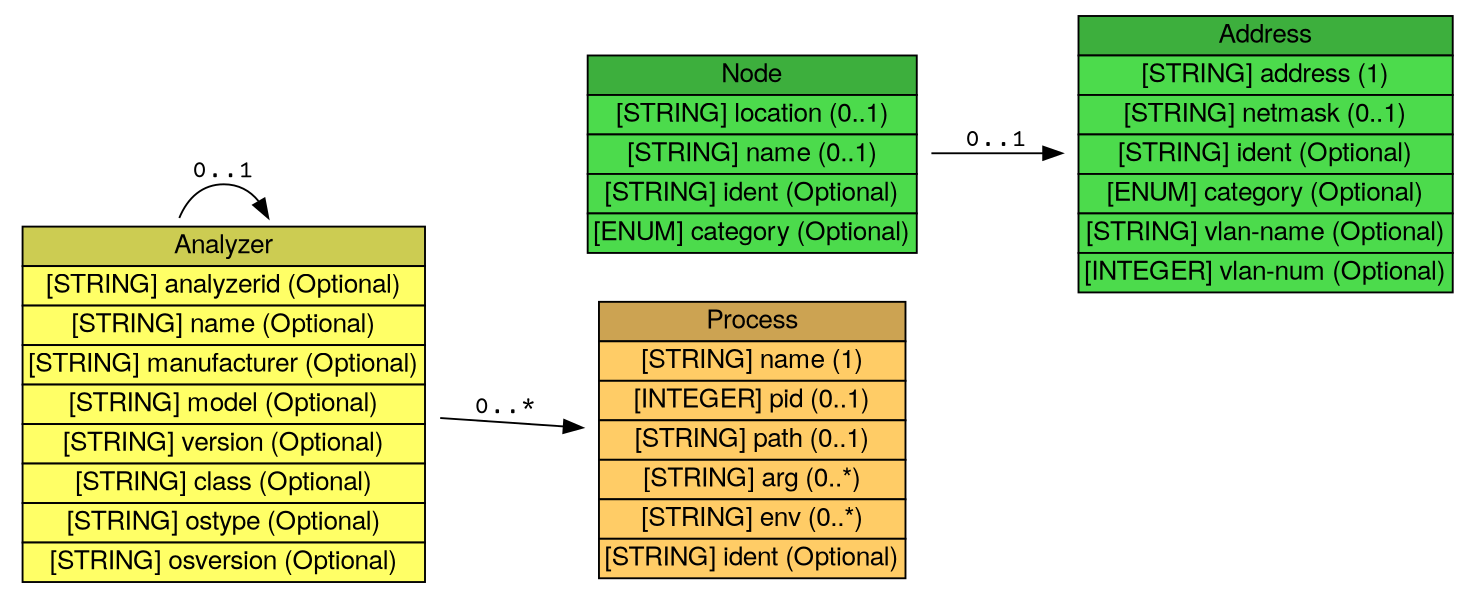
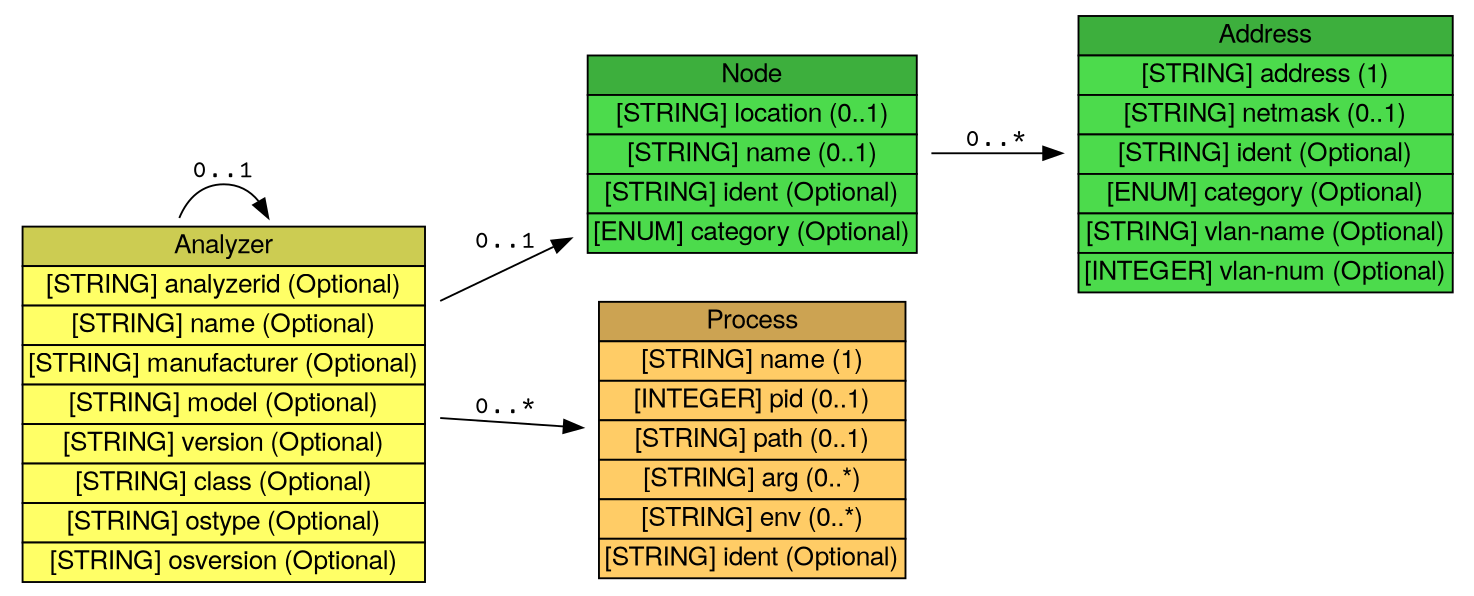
(997, 139) -> (997, 139)
none -> (497, 274)
